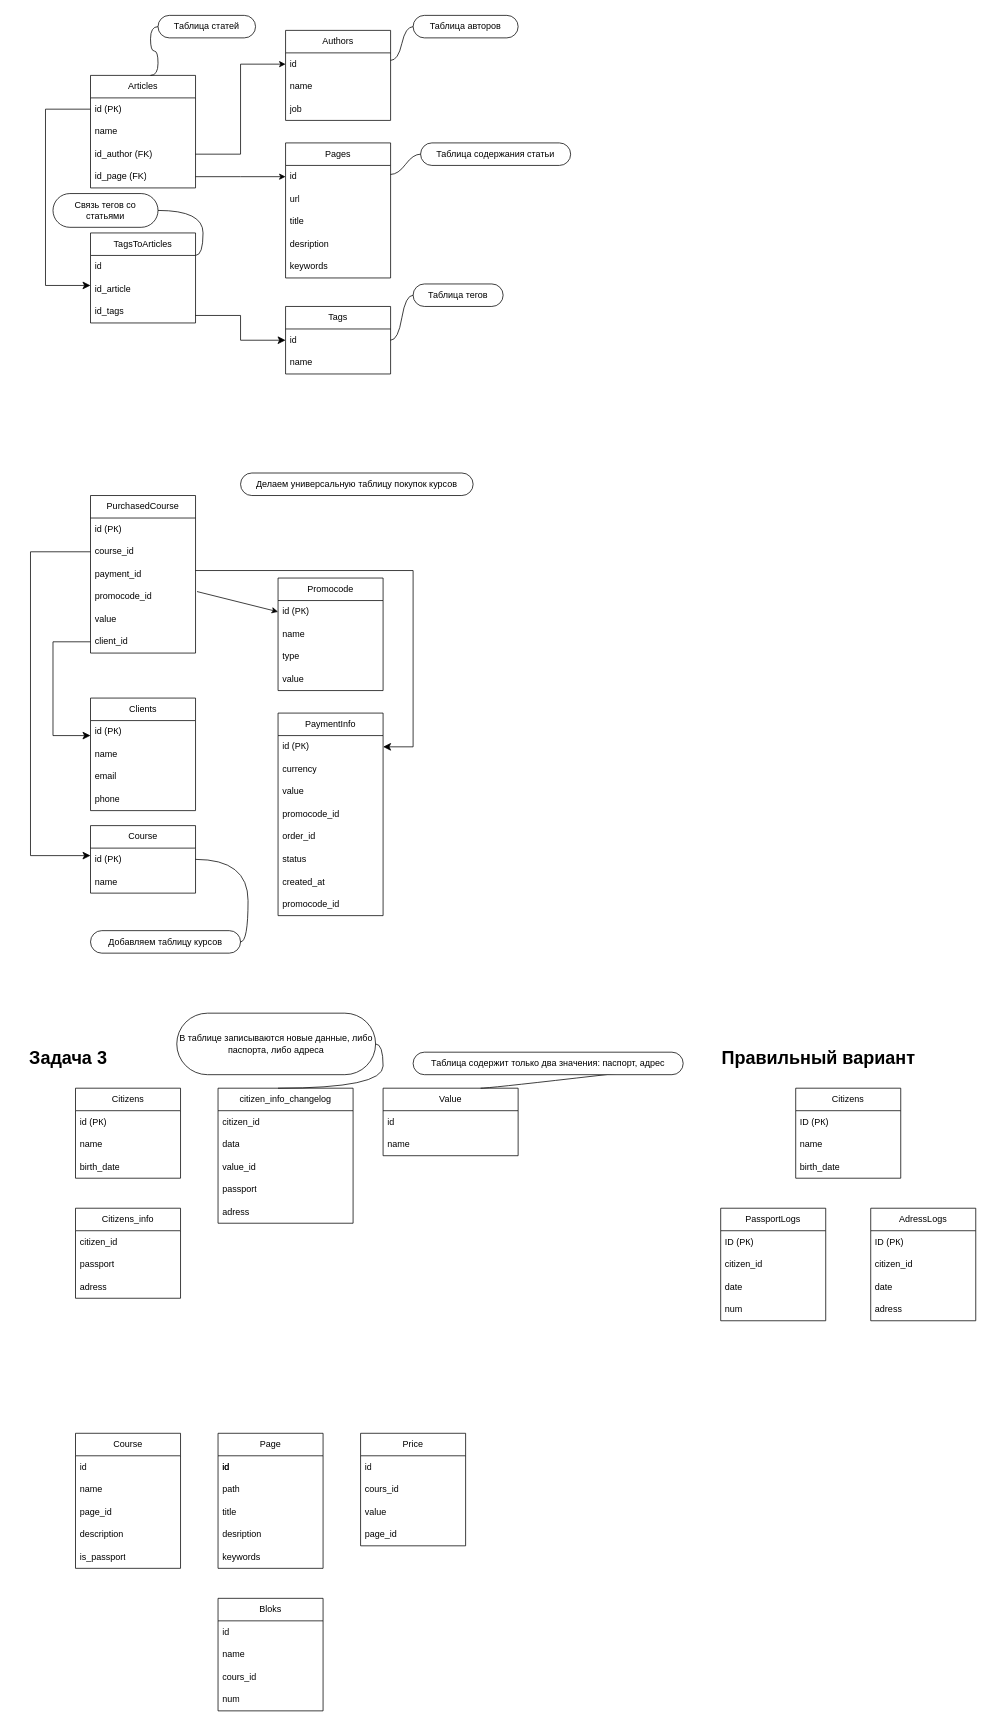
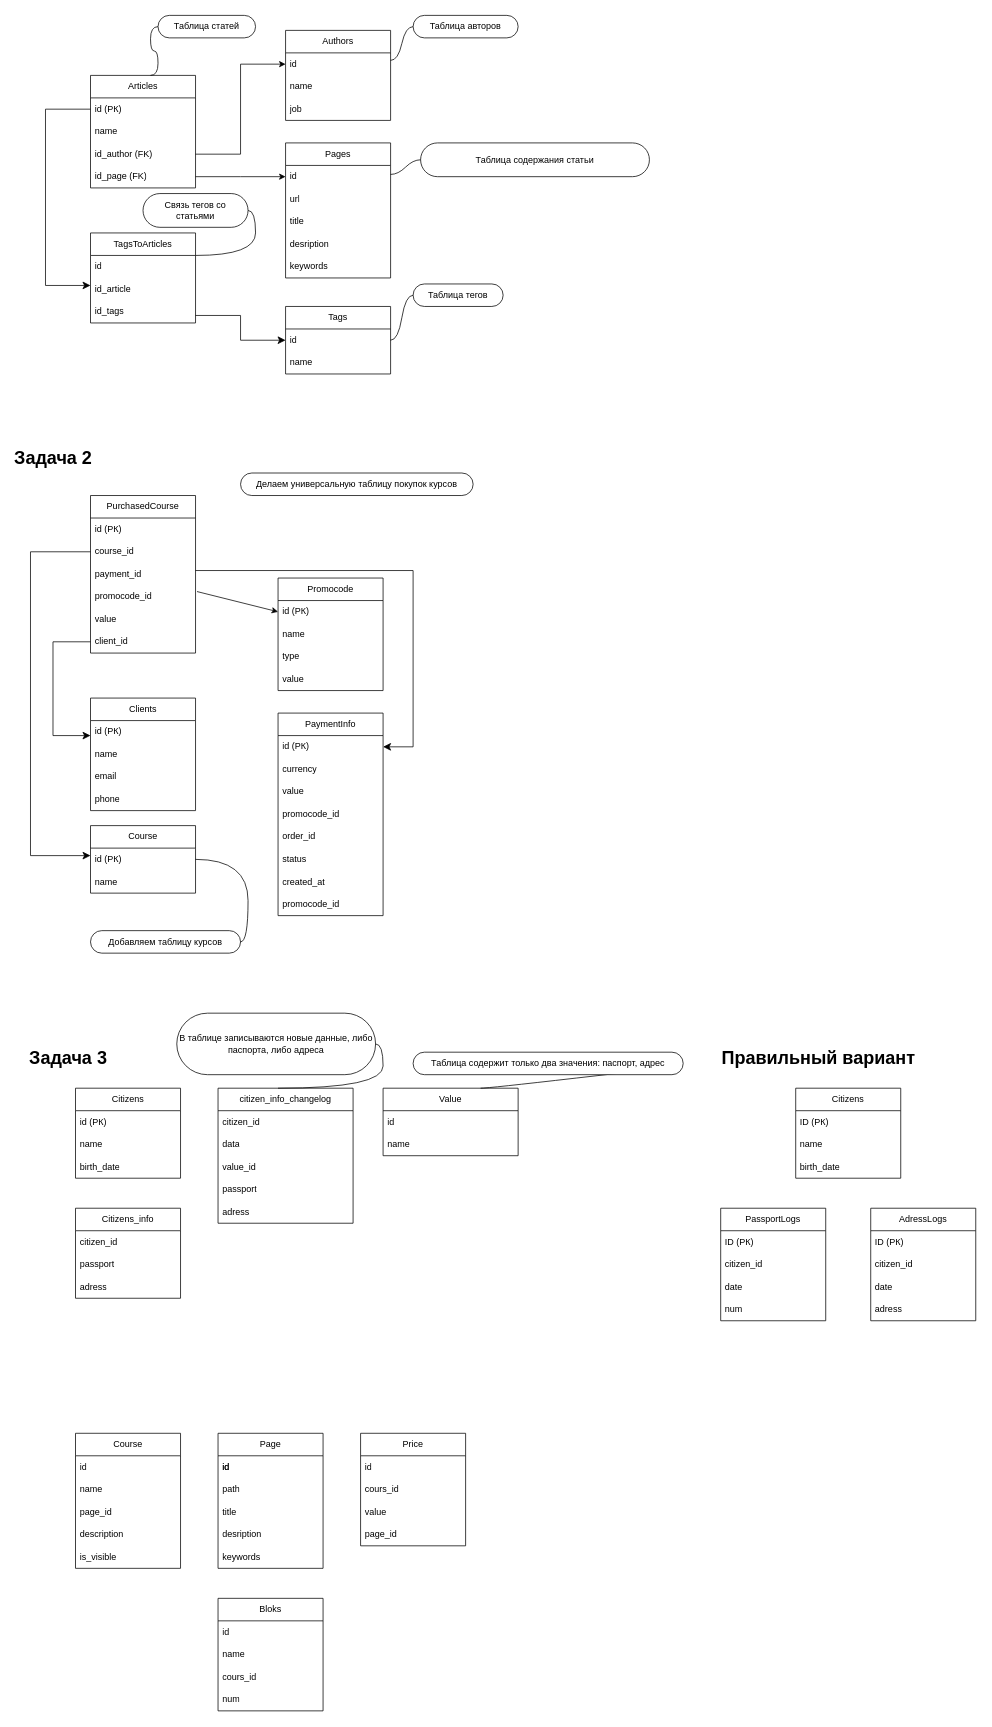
(495, 154) -> (535, 160)
(105, 210) -> (195, 210)
none -> (53, 458)
(106, 1557) -> (100, 1557)
